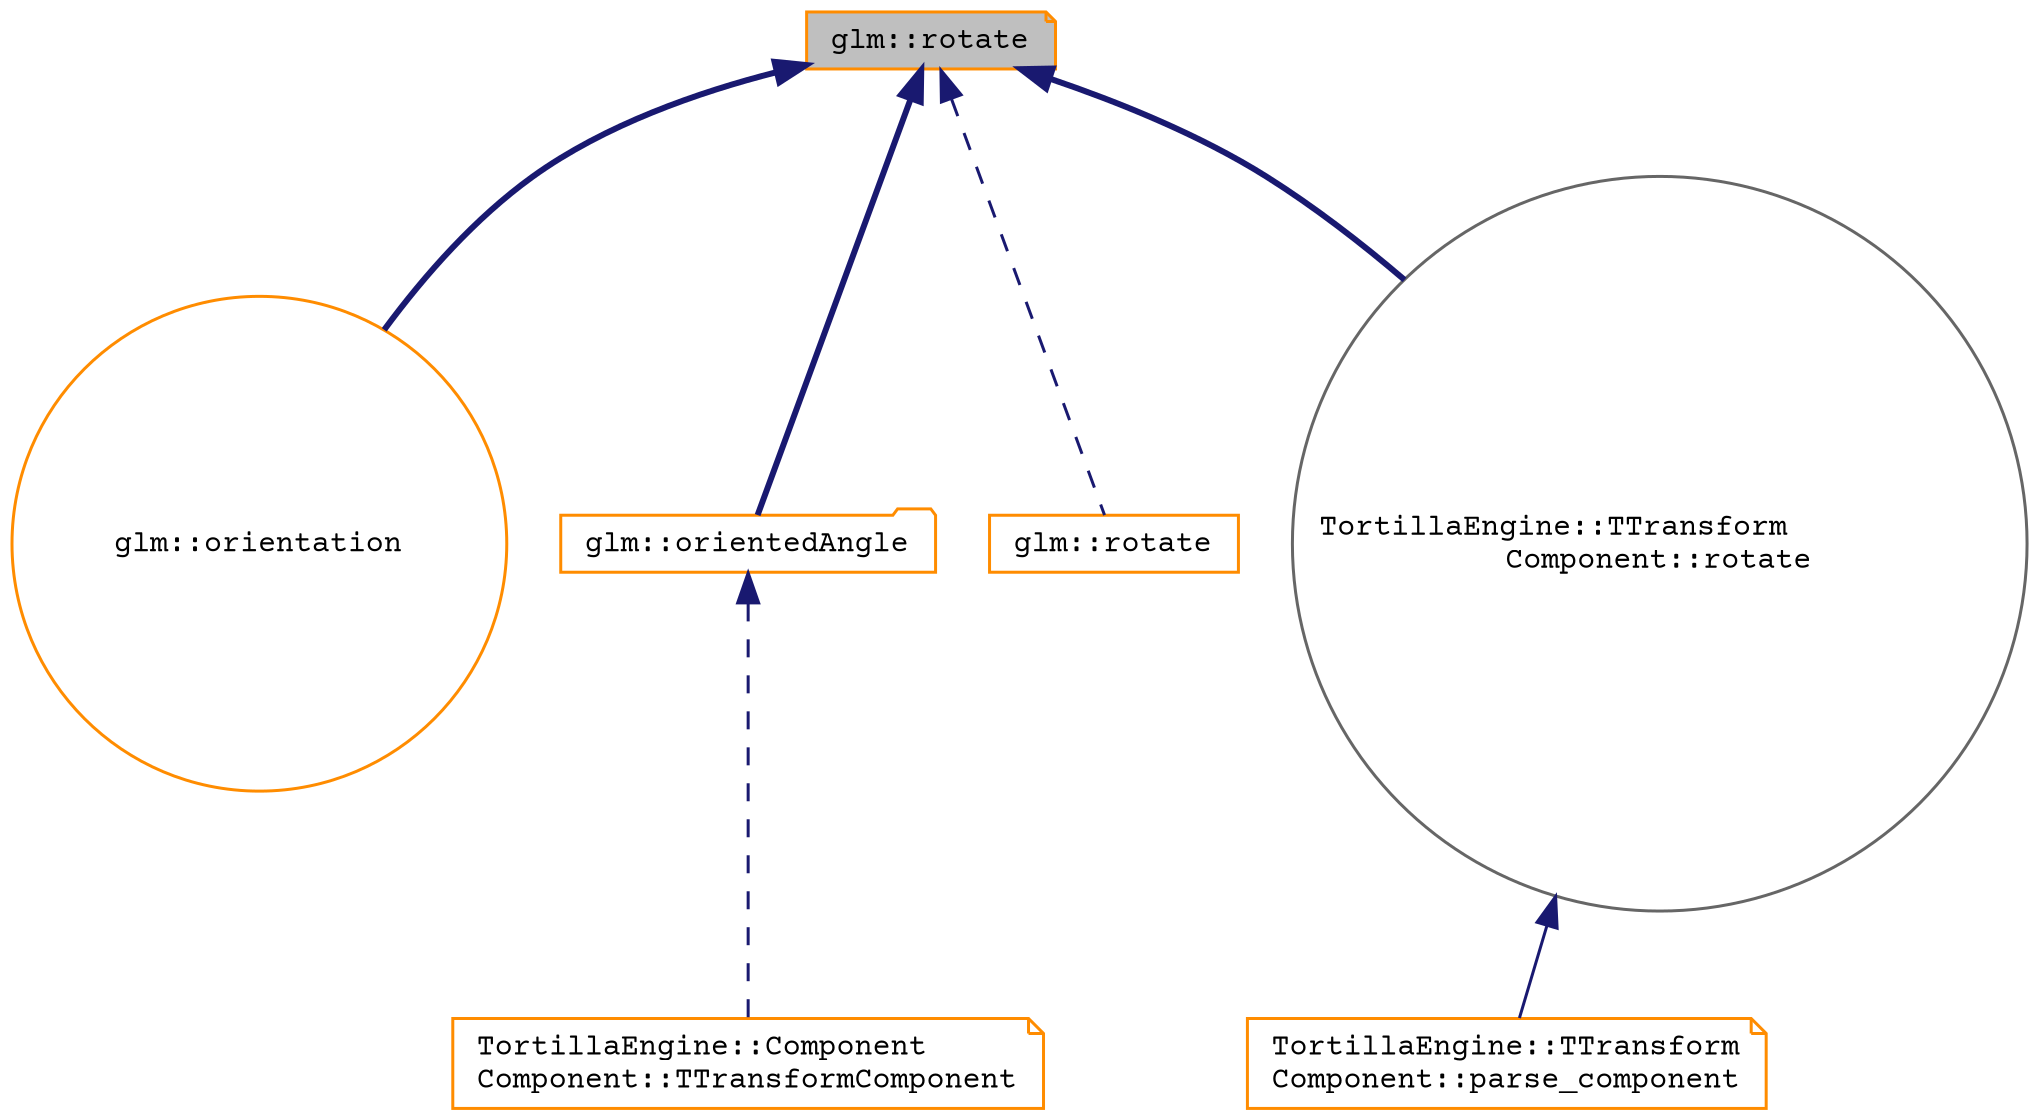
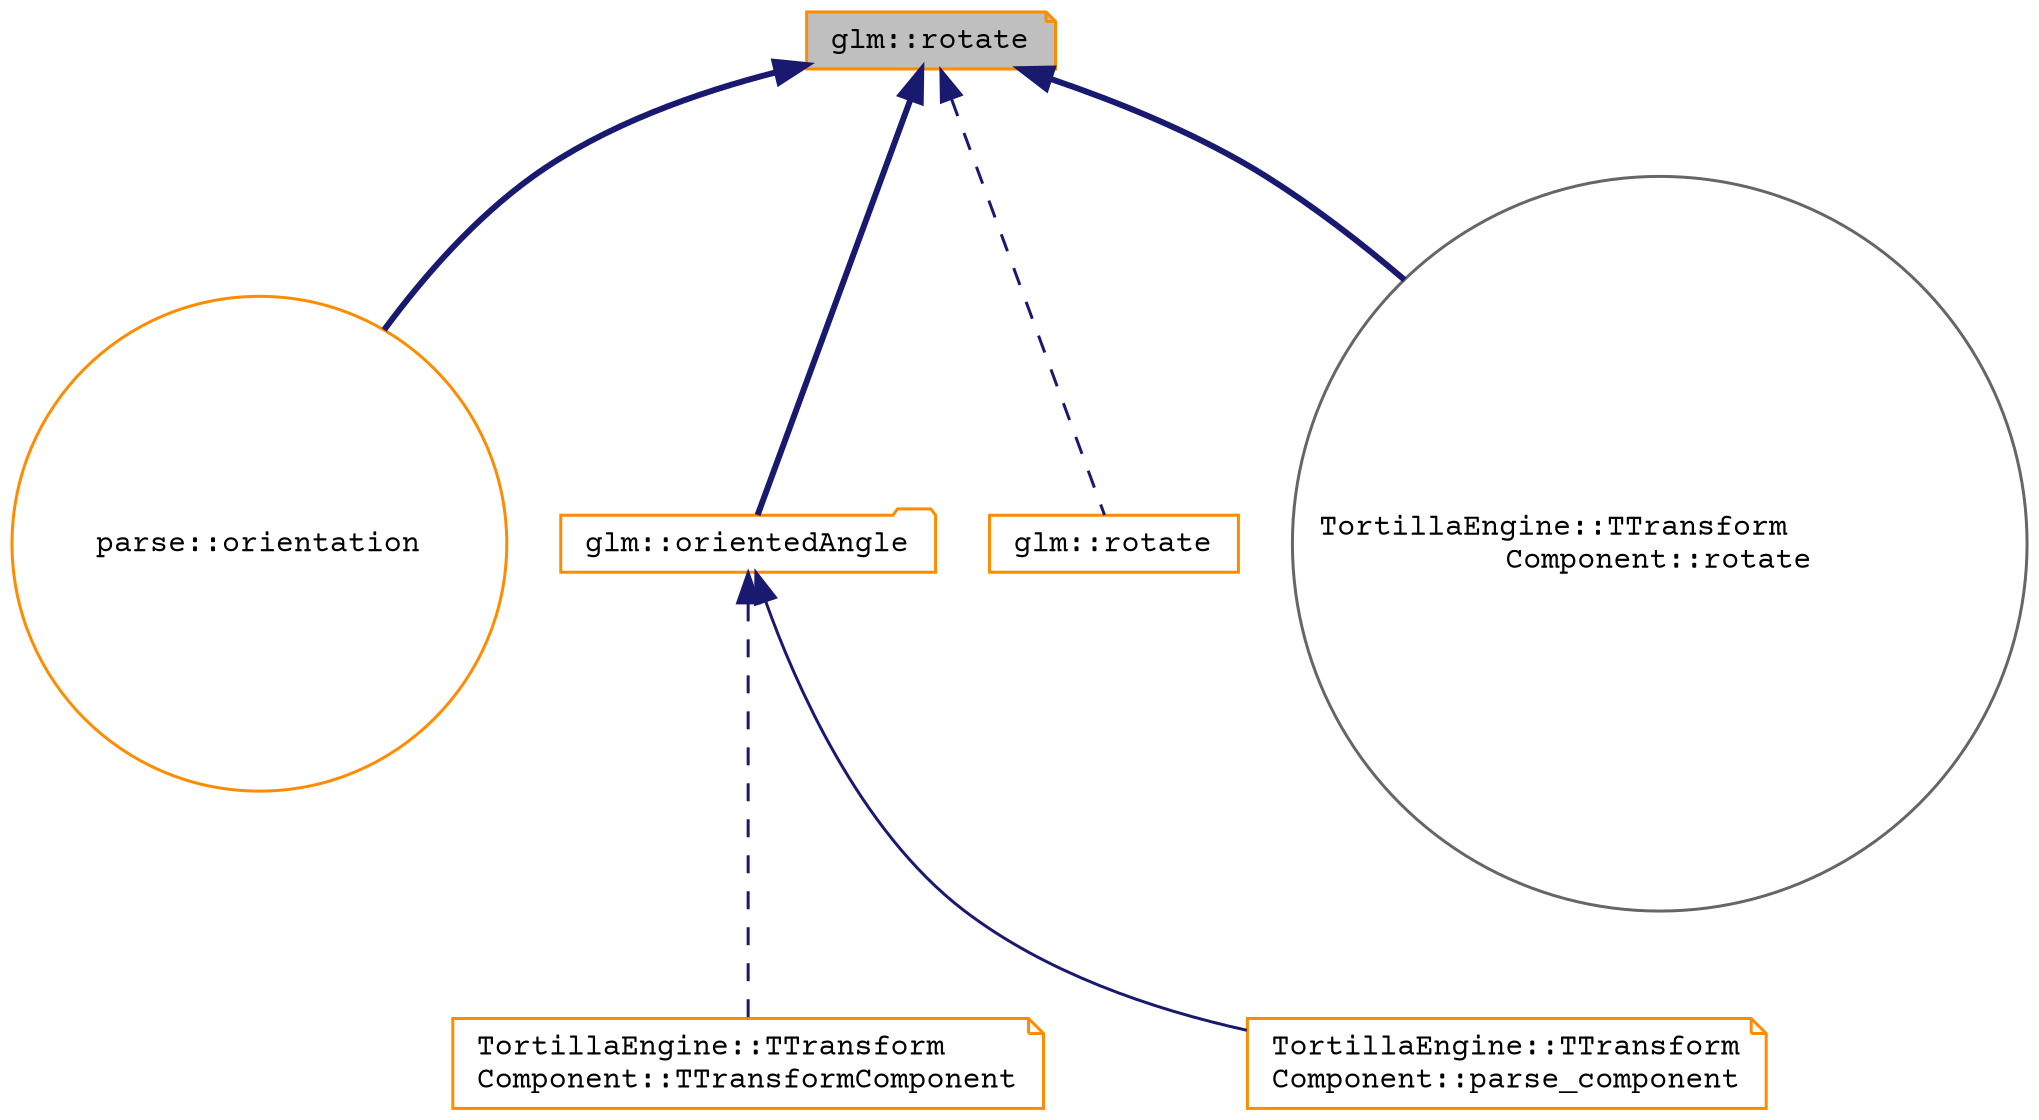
(259, 544) -> (259, 544)
(1533, 972) -> (941, 890)
(748, 1063) -> (748, 1063)
